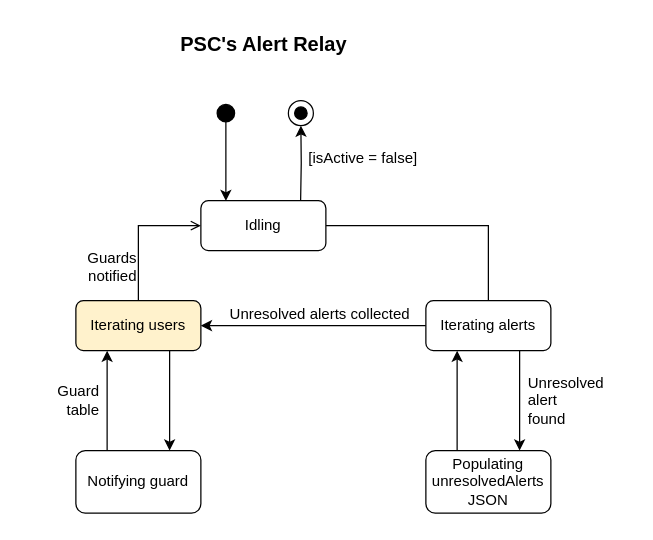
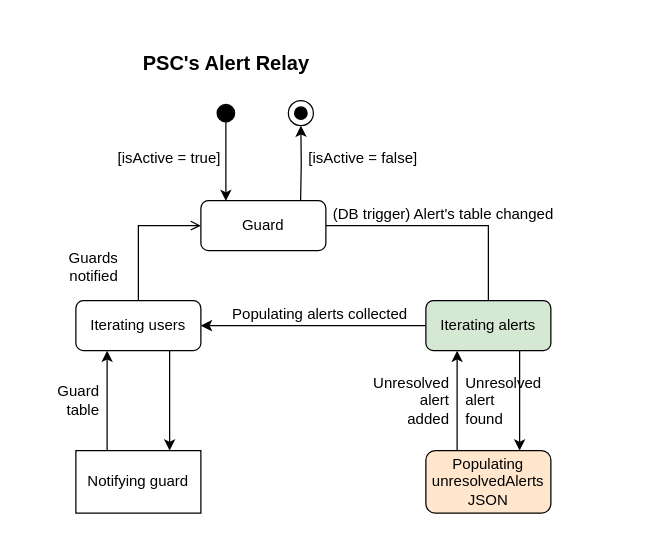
(263, 44) -> (226, 63)
none -> (169, 157)
none -> (456, 207)
(263, 226) -> (263, 226)
(101, 263) -> (82, 263)
(320, 313) -> (320, 313)
(138, 326) -> (138, 326)
(488, 326) -> (488, 326)
none -> (401, 401)
(576, 401) -> (513, 401)
(138, 482) -> (138, 482)
(488, 482) -> (488, 482)
